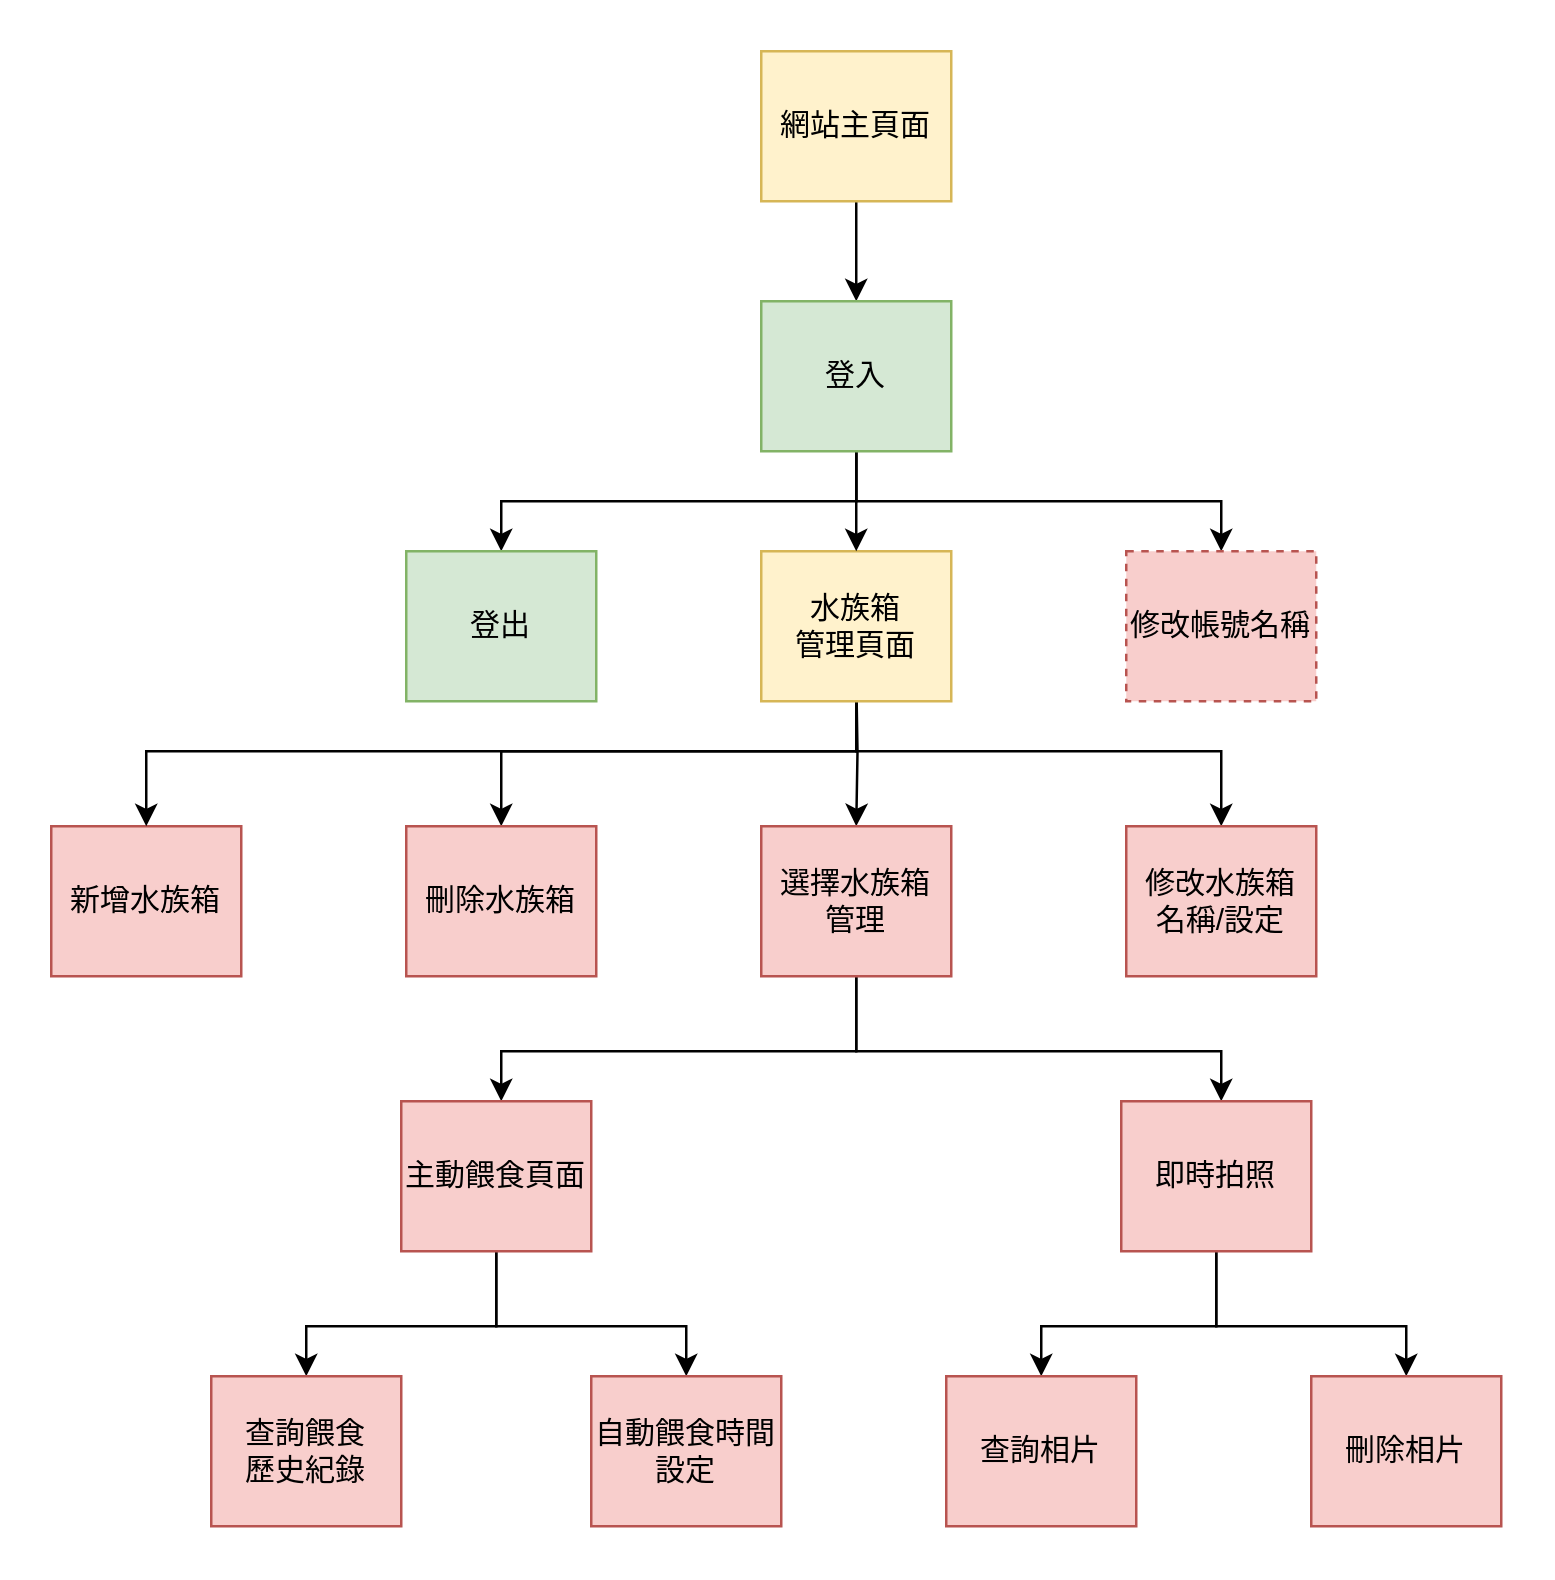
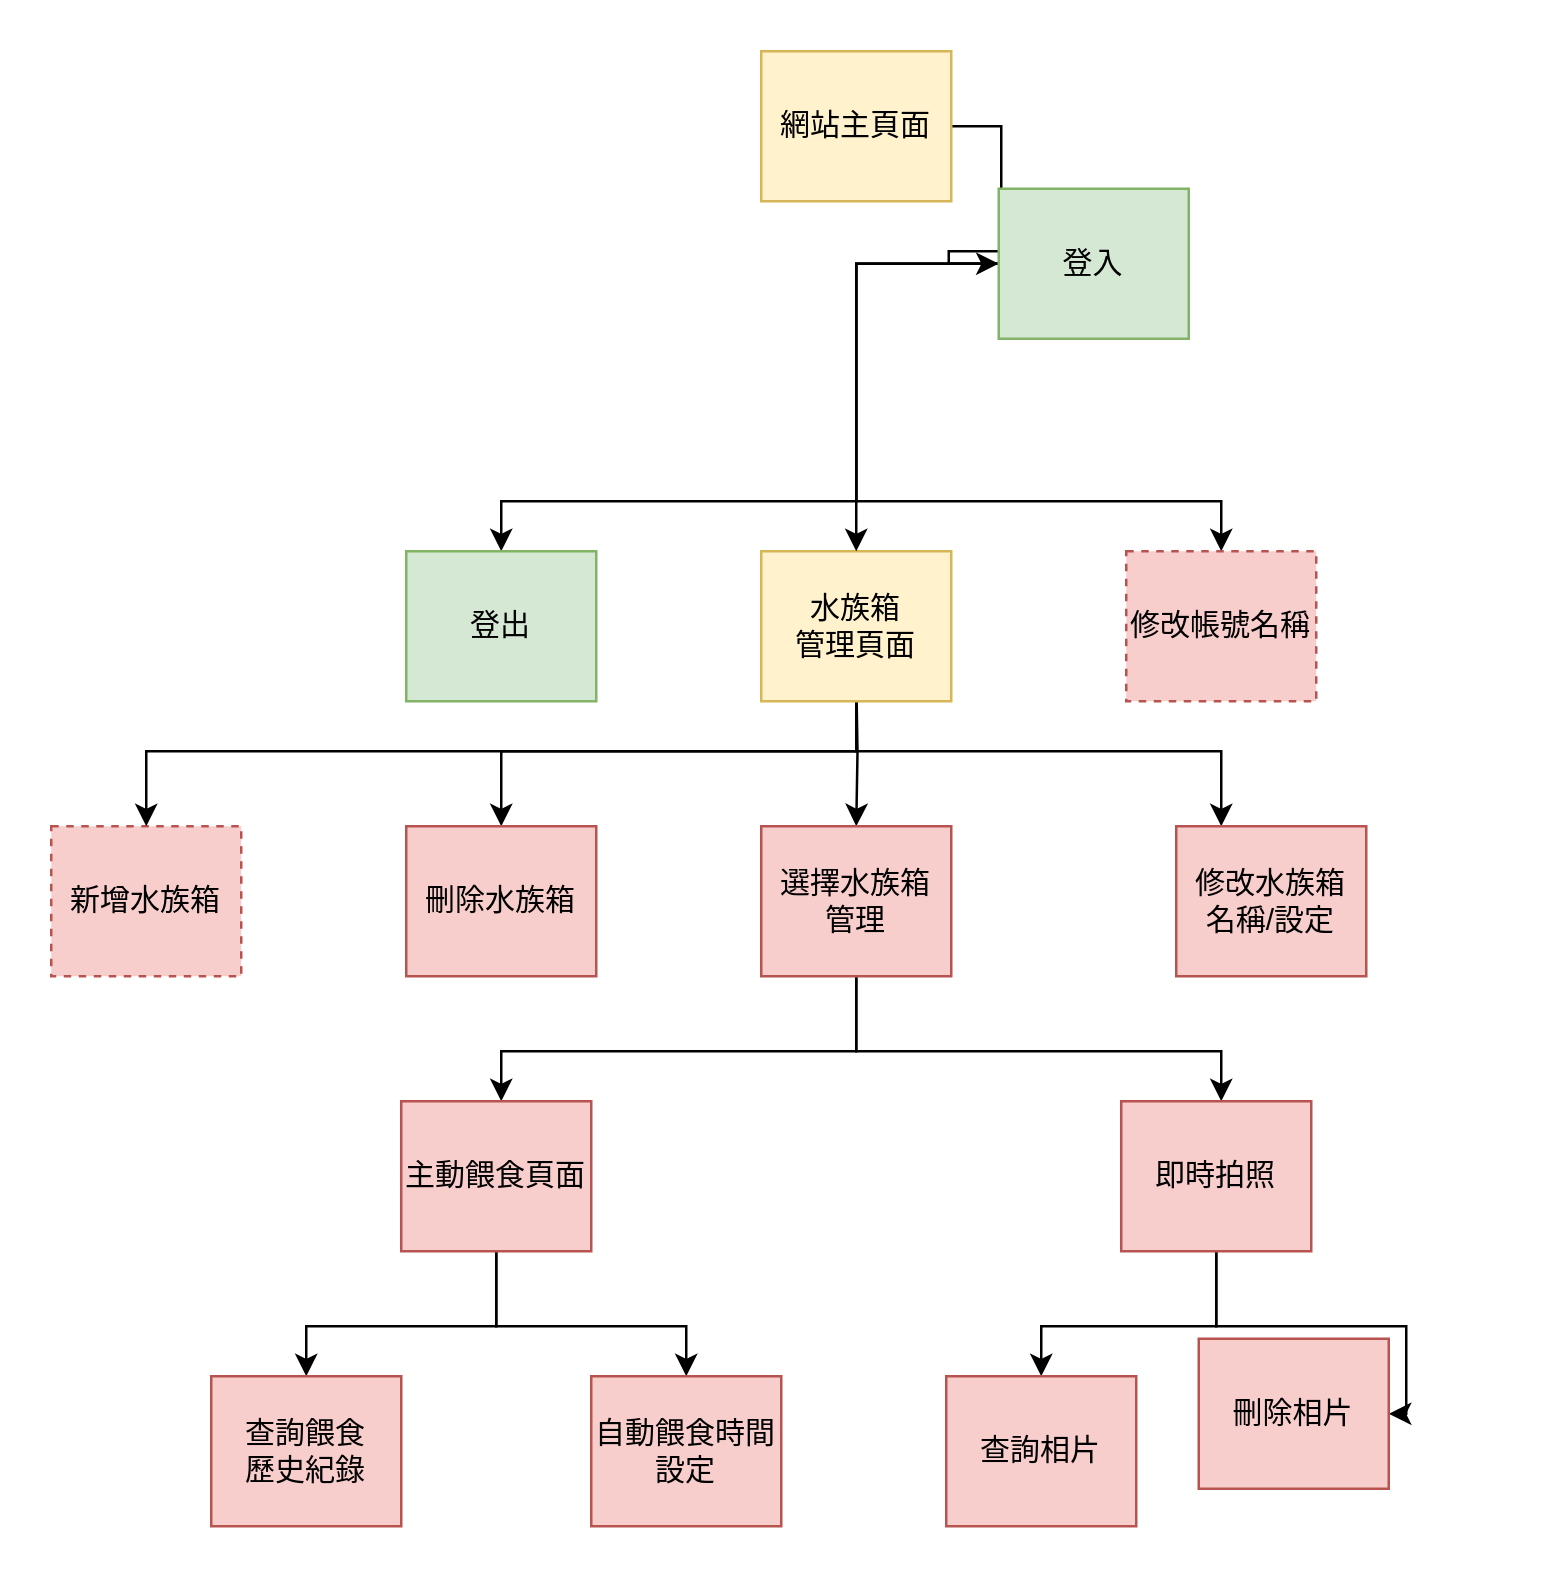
(856, 376) -> (1094, 264)
(146, 901) -> (146, 901)
(1221, 901) -> (1271, 901)
(1406, 1451) -> (1294, 1414)
